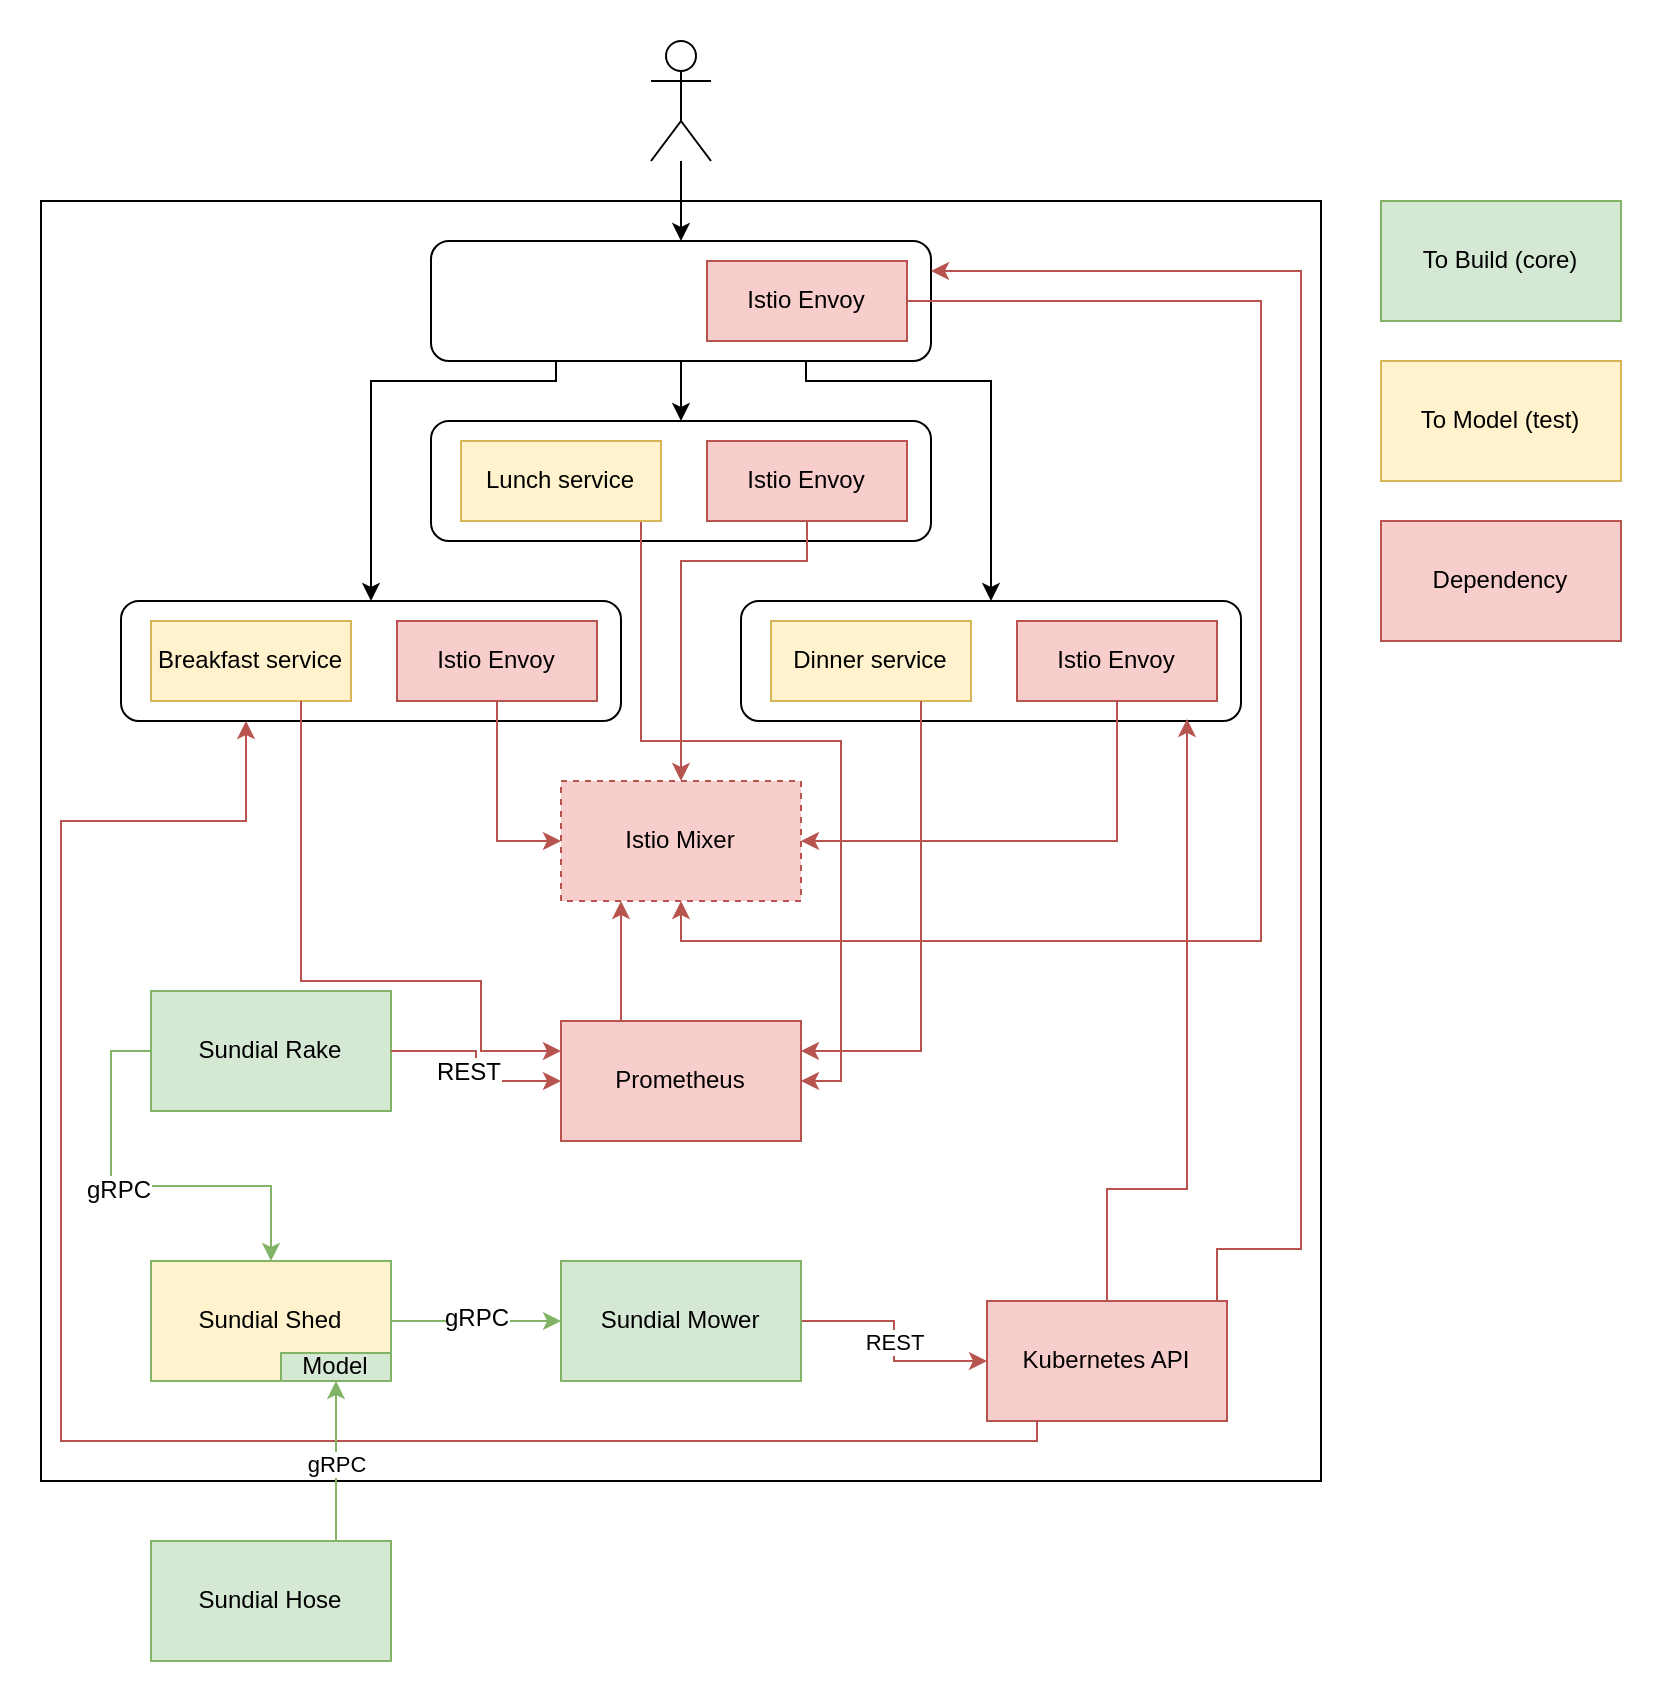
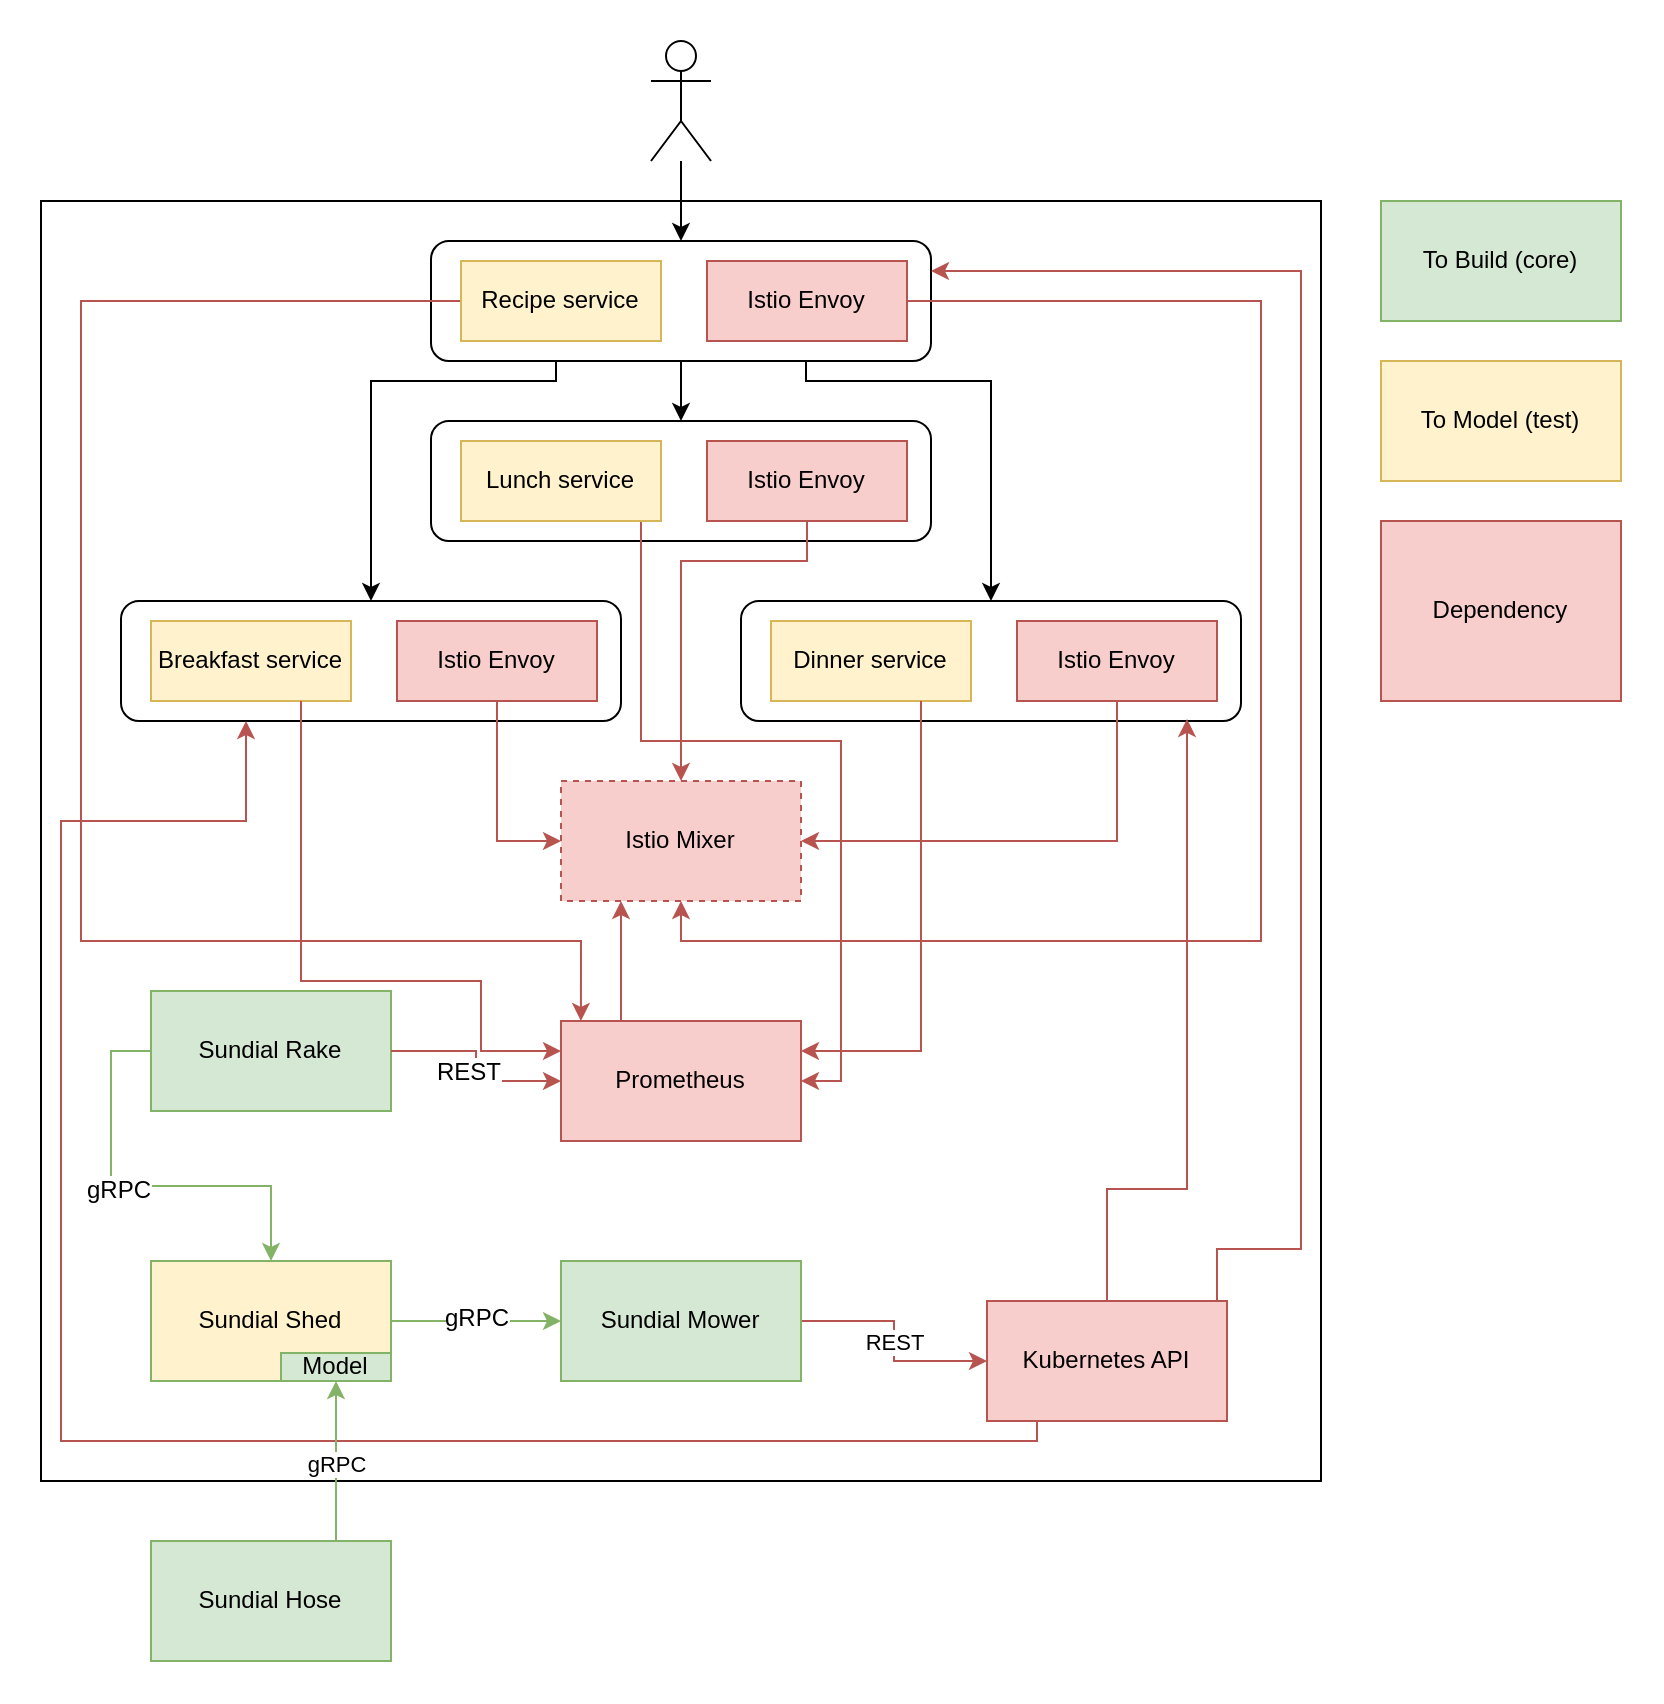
none -> (561, 301)
(1501, 581) -> (1501, 611)
none -> (81, 714)
